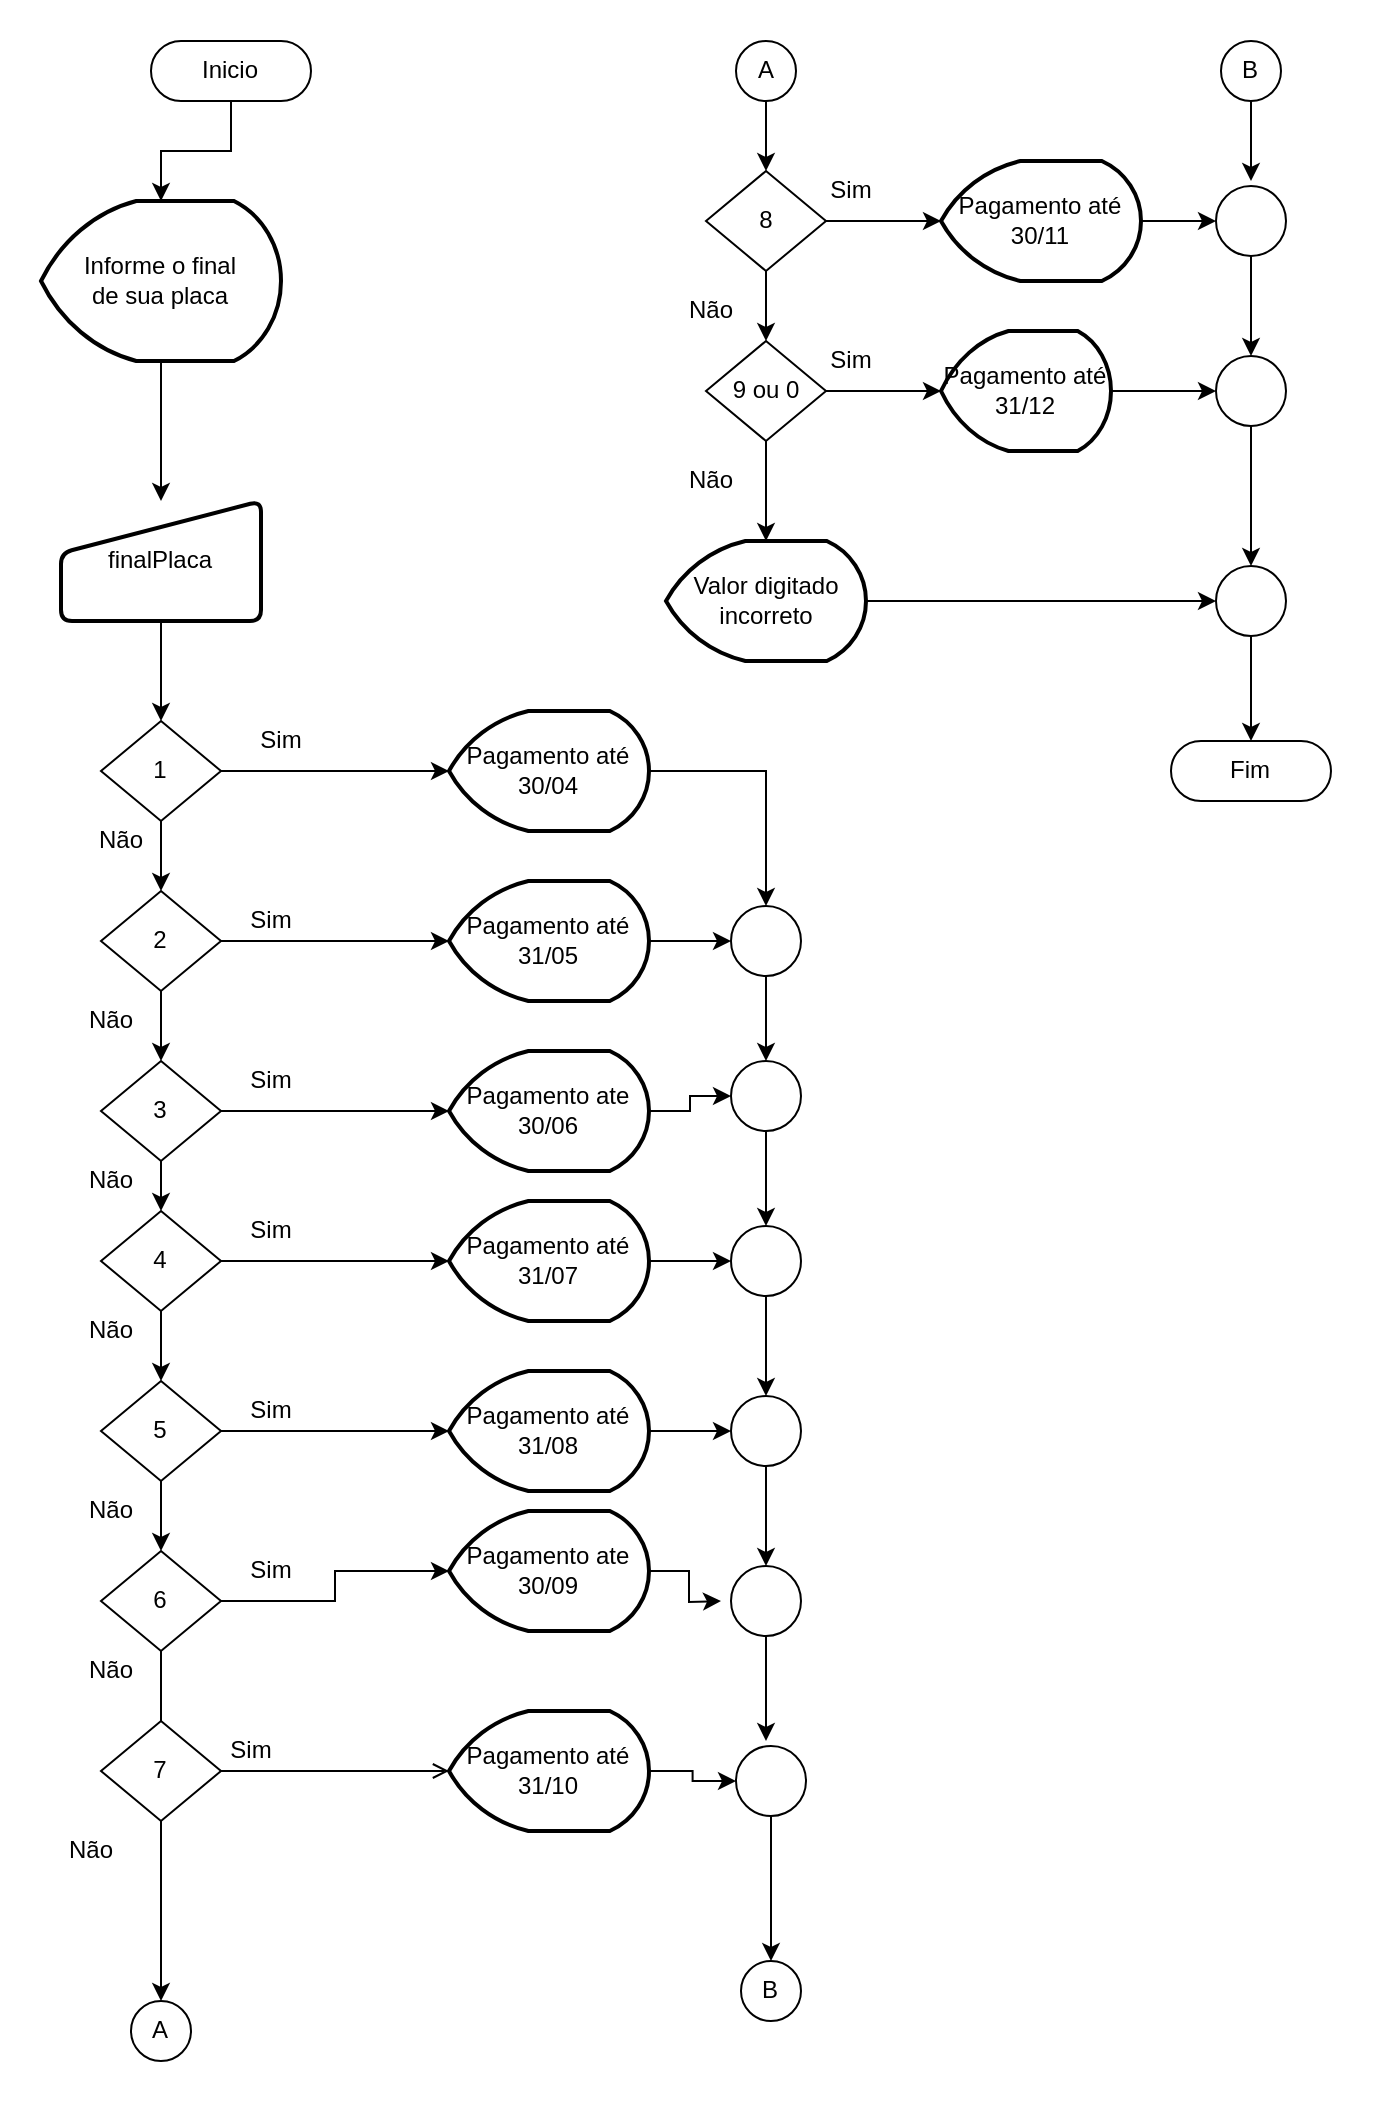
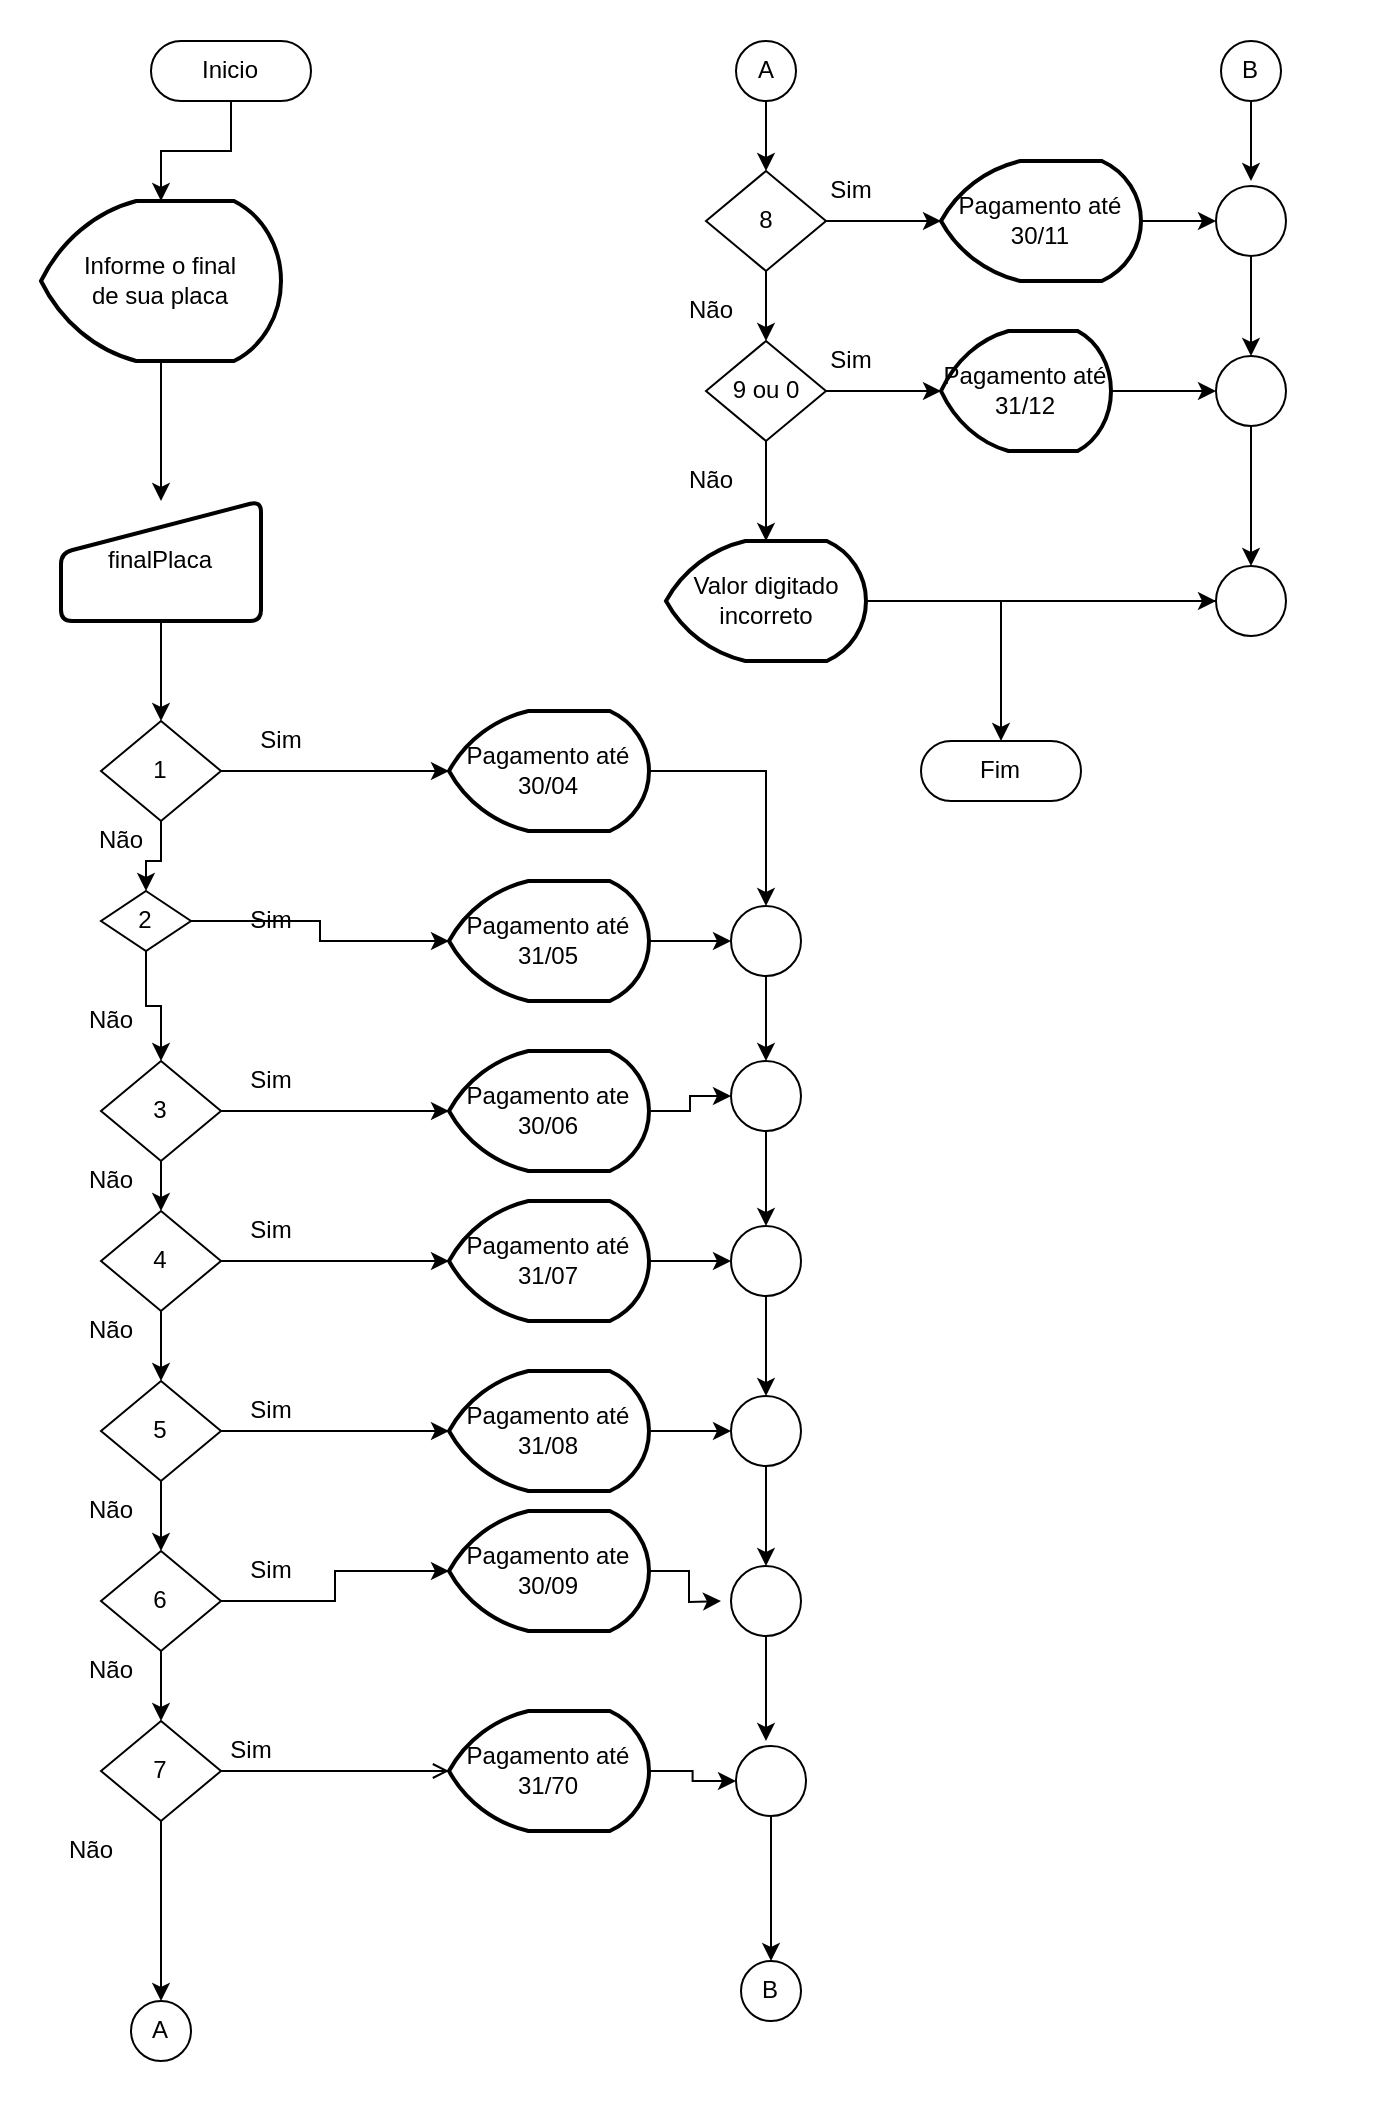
(1251, 771) -> (1001, 771)
(161, 941) -> (146, 921)
(161, 1711) -> (161, 1706)
(549, 1771) -> (549, 1771)
